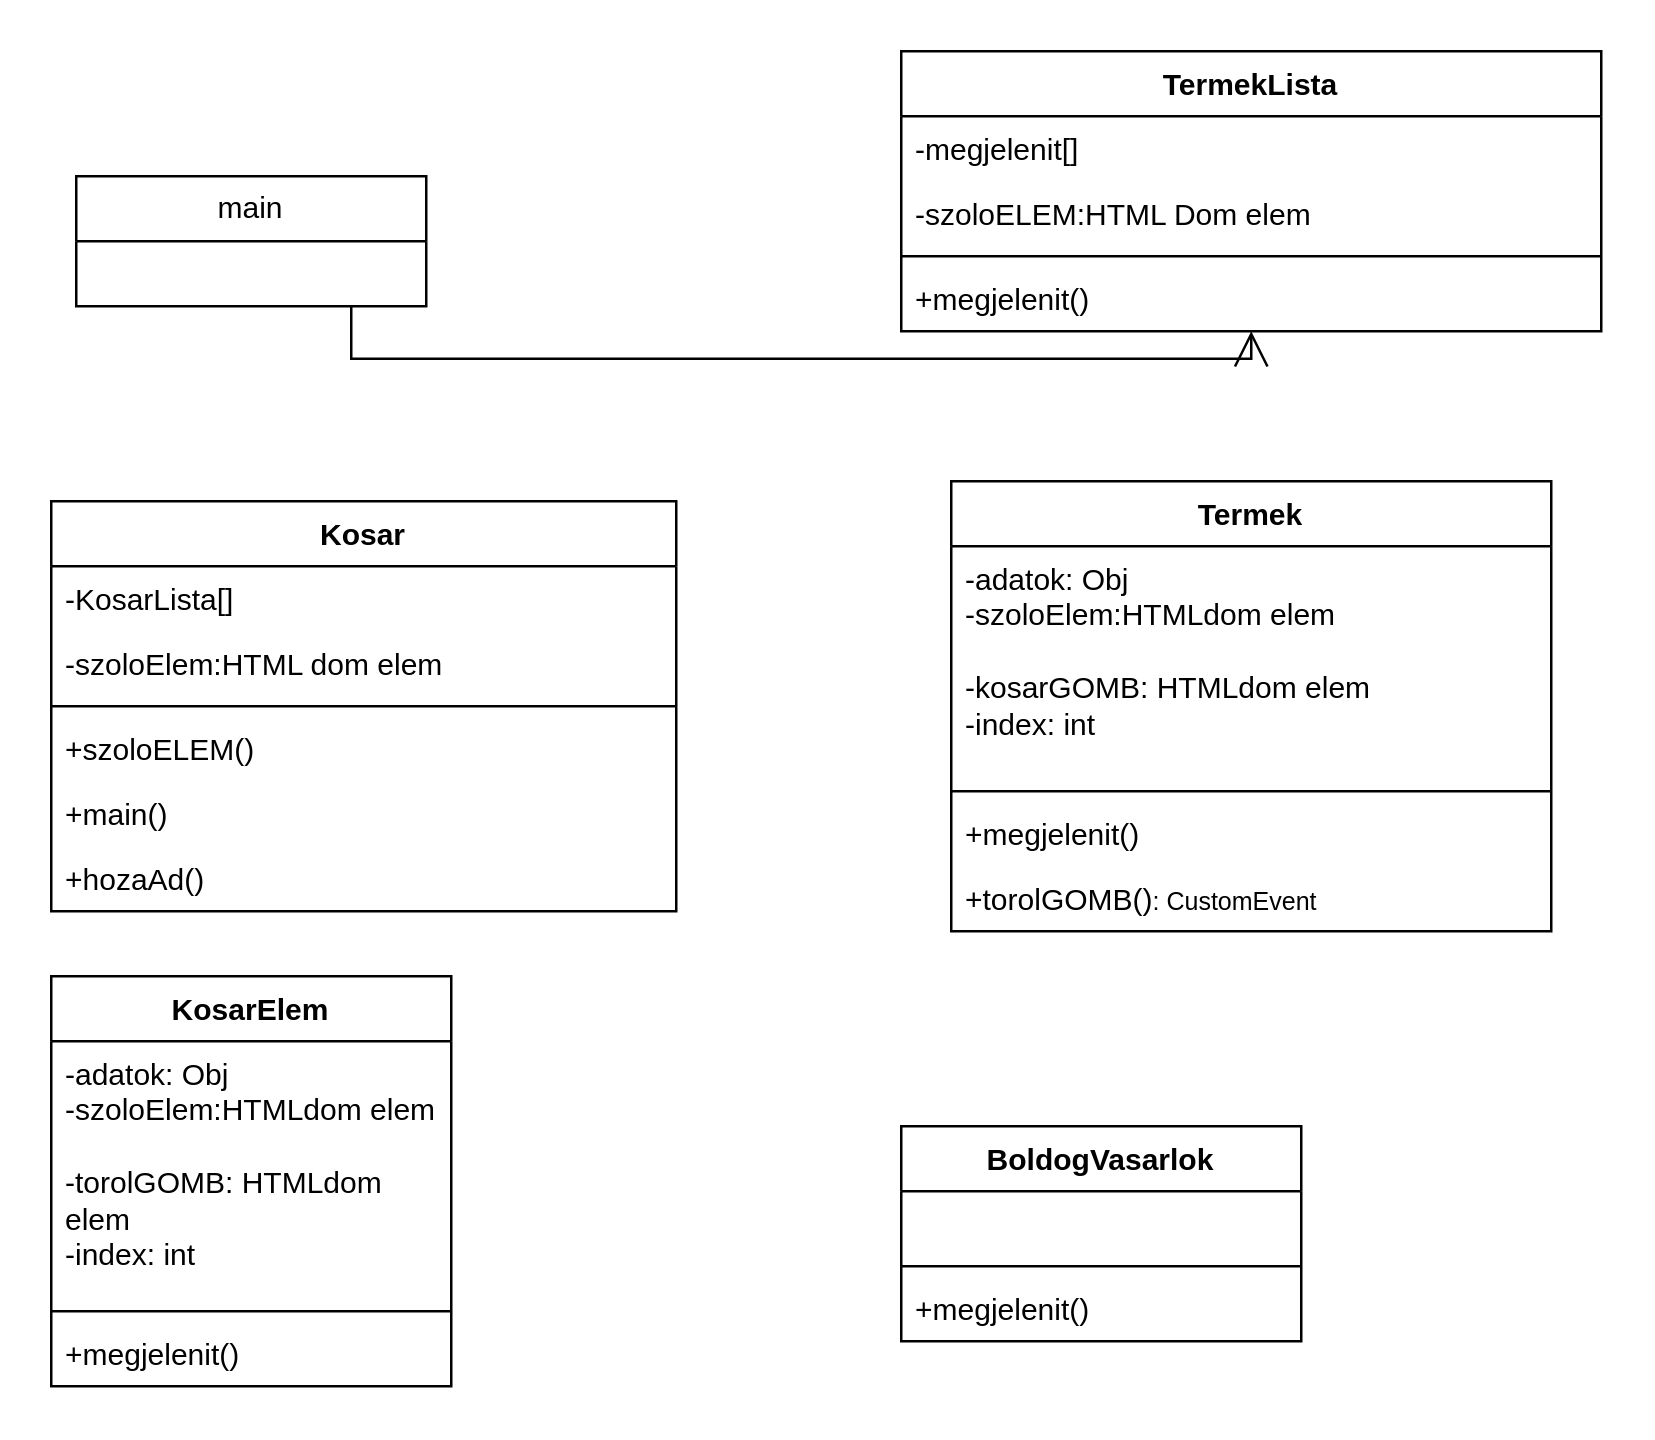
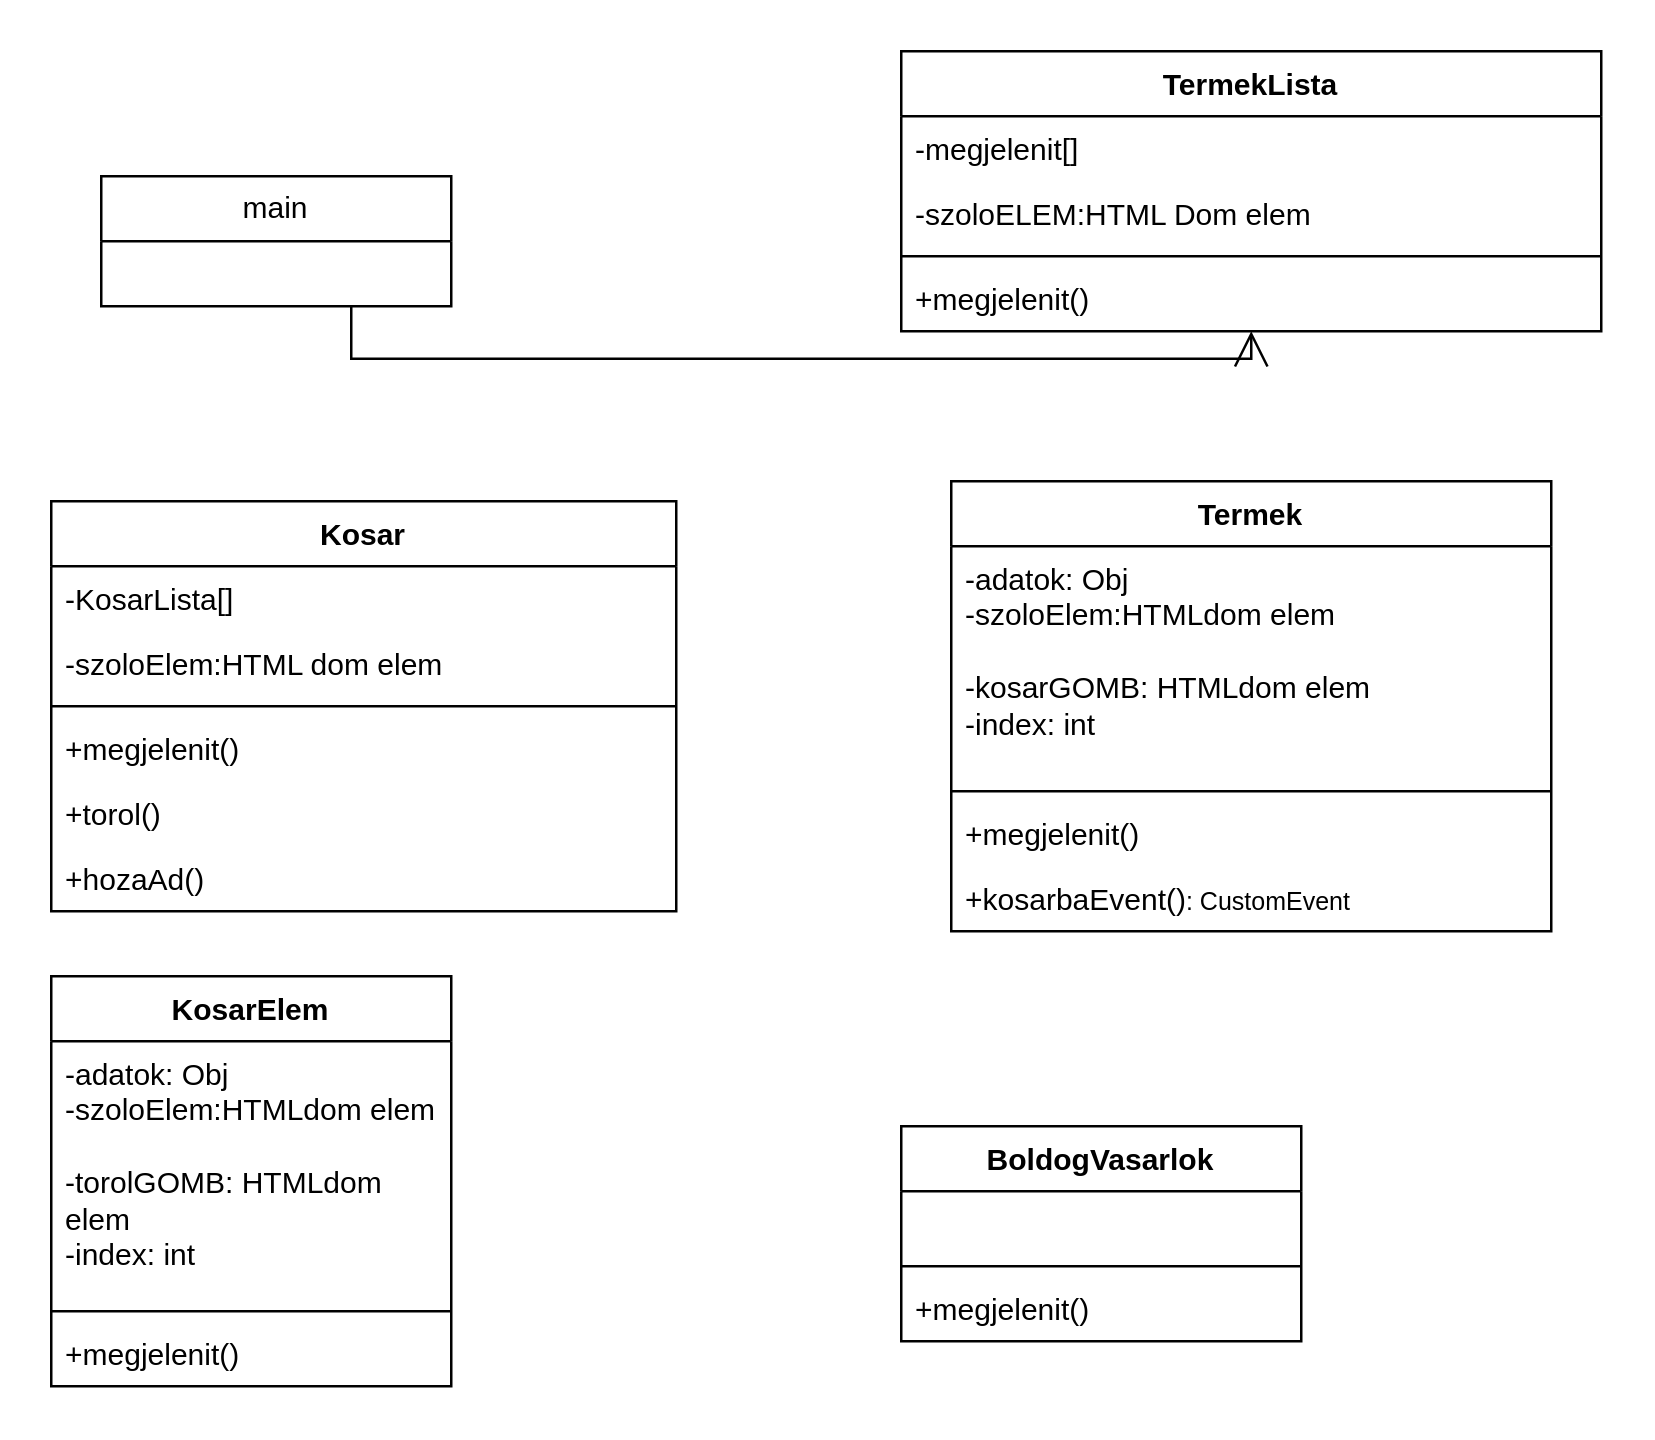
(251, 241) -> (276, 241)
(163, 770) -> (168, 770)
(121, 817) -> (130, 817)
(1165, 902) -> (1194, 902)
